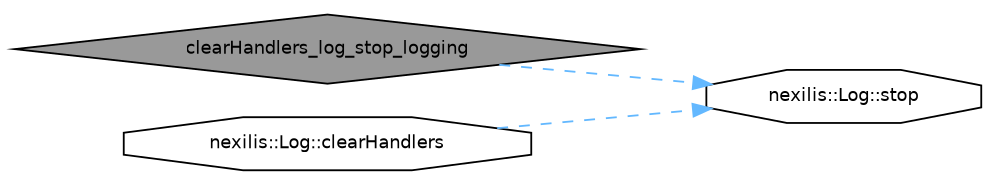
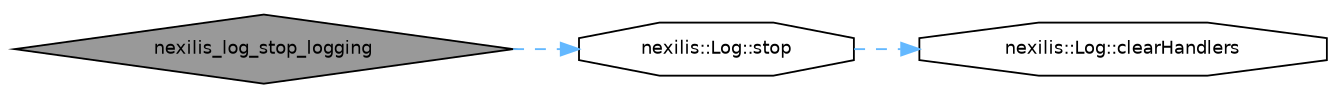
(328, 49) -> (264, 49)
(595, 119) -> (877, 49)
